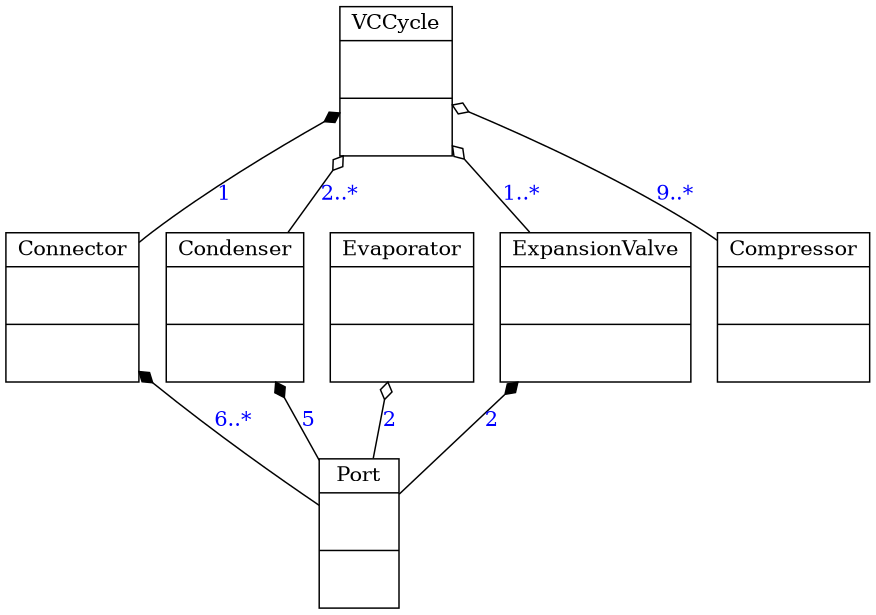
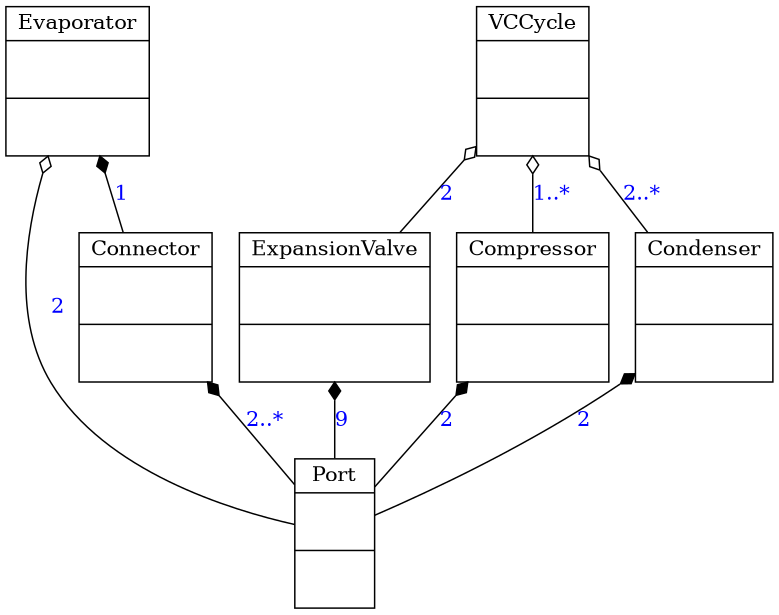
(229, 179) -> (114, 203)
(521, 194) -> (447, 194)
(675, 194) -> (551, 194)
(233, 420) -> (265, 420)
(309, 420) -> (584, 420)
(492, 420) -> (342, 420)
none -> (415, 441)
